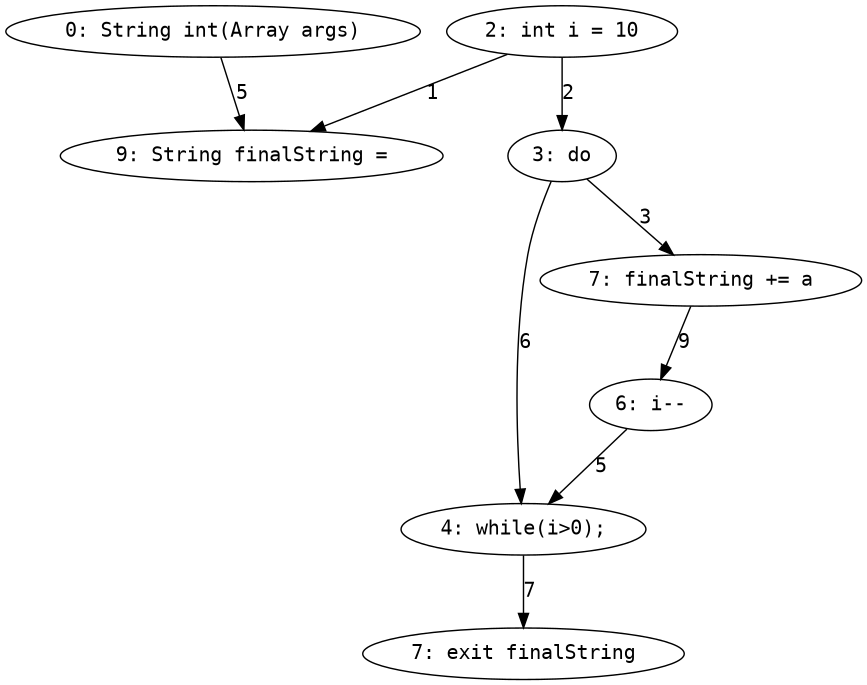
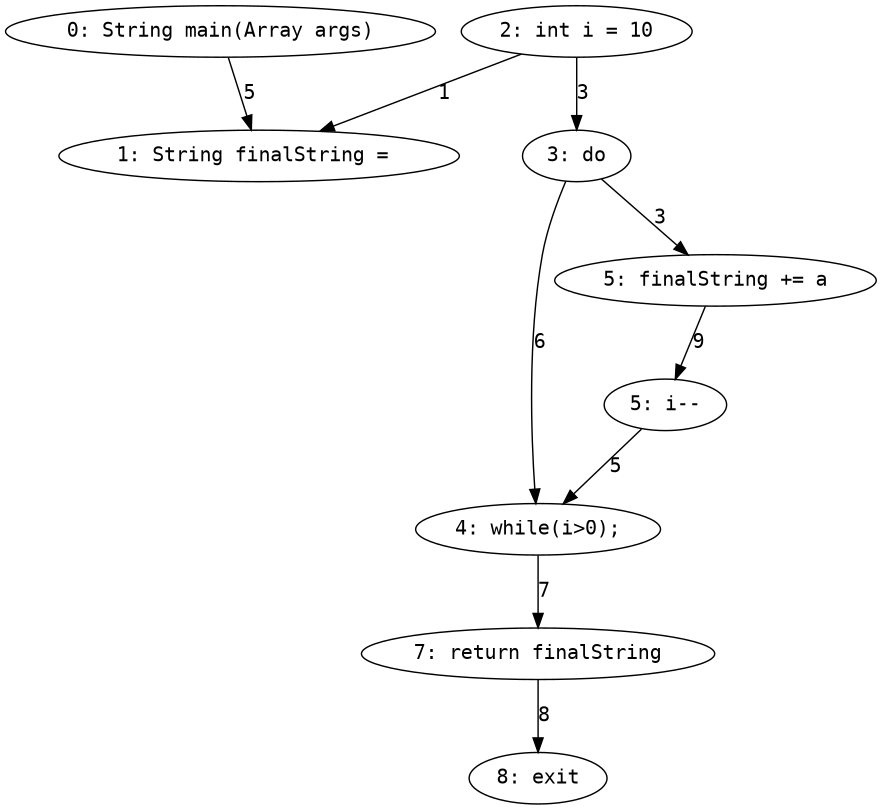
(213, 31) -> (221, 31)
(569, 94) -> (583, 94)
(252, 156) -> (259, 156)
(701, 280) -> (715, 280)
(651, 405) -> (665, 405)
(523, 654) -> (538, 654)
none -> (538, 778)
